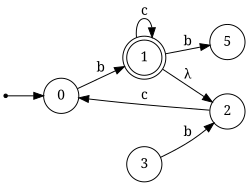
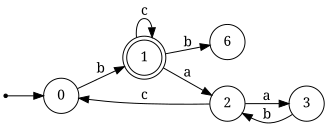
(227, 42) -> (227, 42)
(188, 75) -> (188, 73)
none -> (262, 104)
